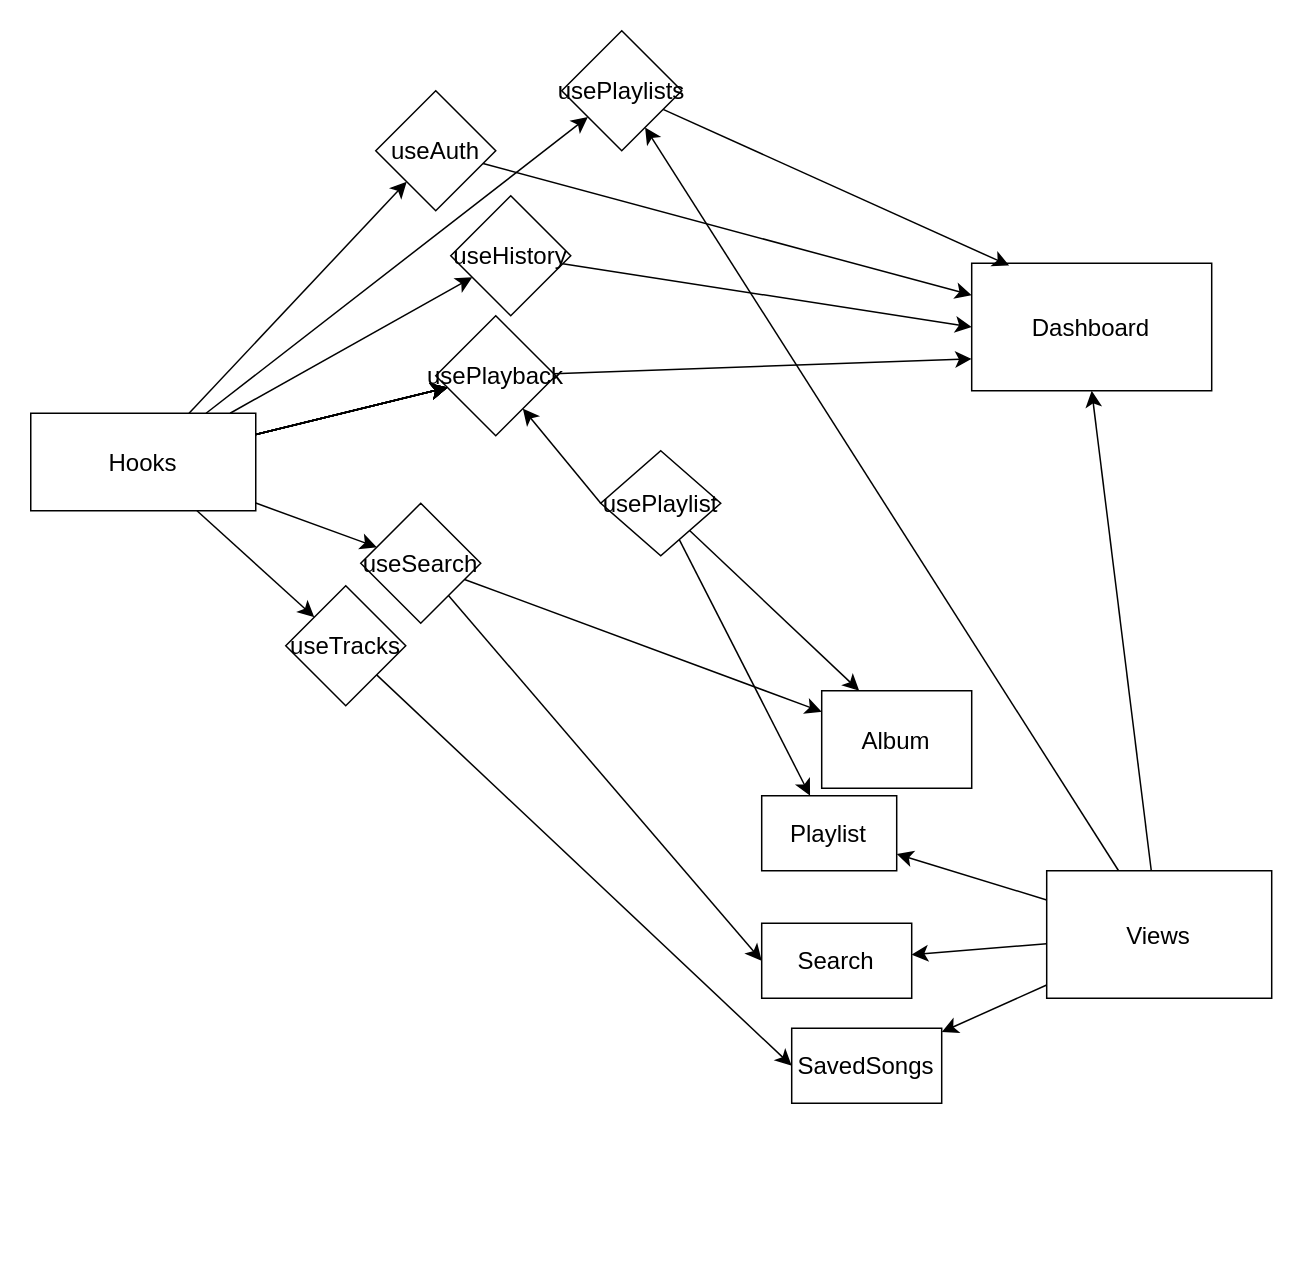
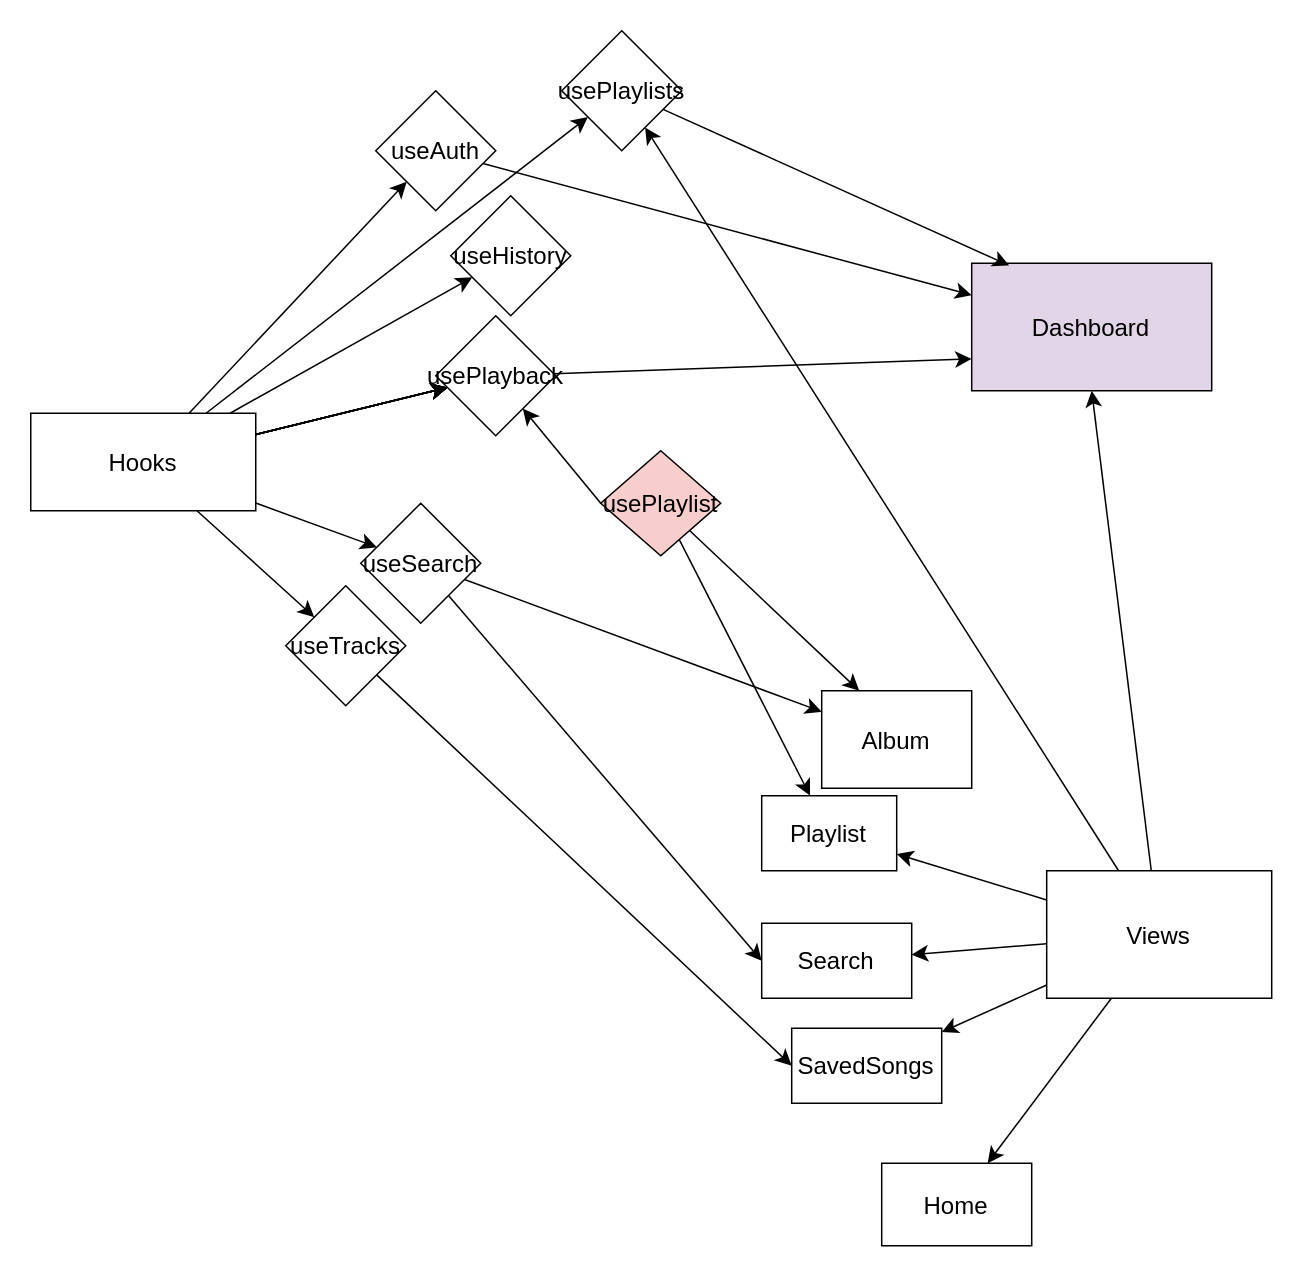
(761, 294) -> none
(1092, 327) -> (1092, 327)
(661, 503) -> (661, 503)
none -> (1052, 1077)
none -> (957, 1205)
